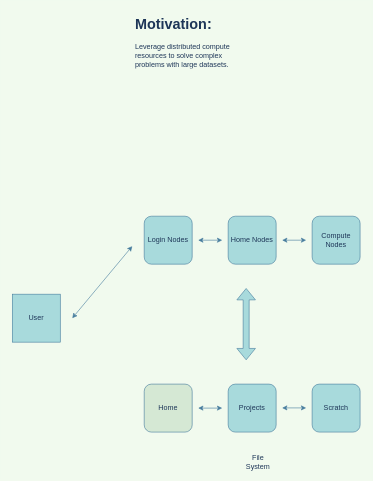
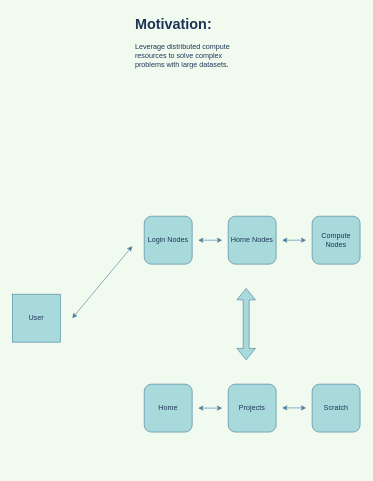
(168, 408) -> (168, 408)
(258, 462) -> none
